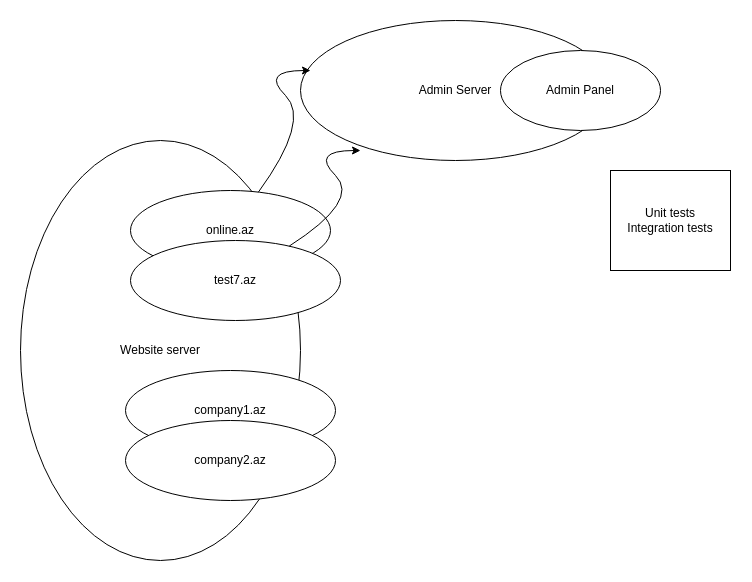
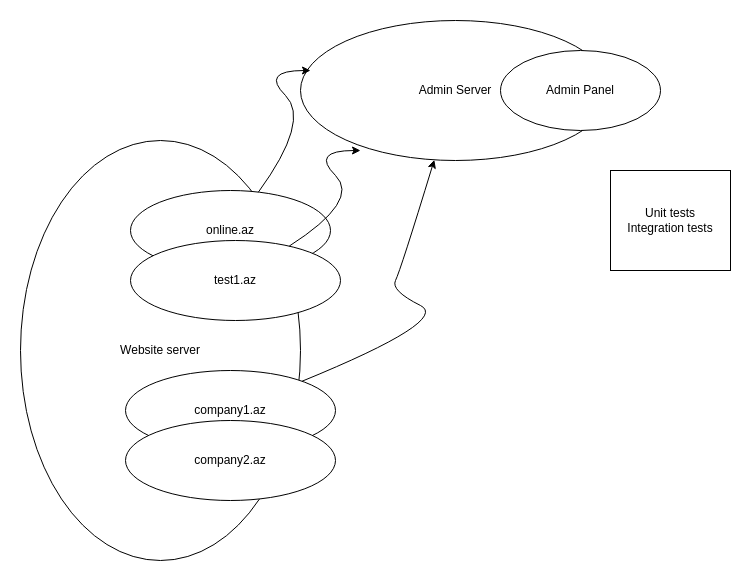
(236, 281) -> (236, 281)
none -> (420, 305)
